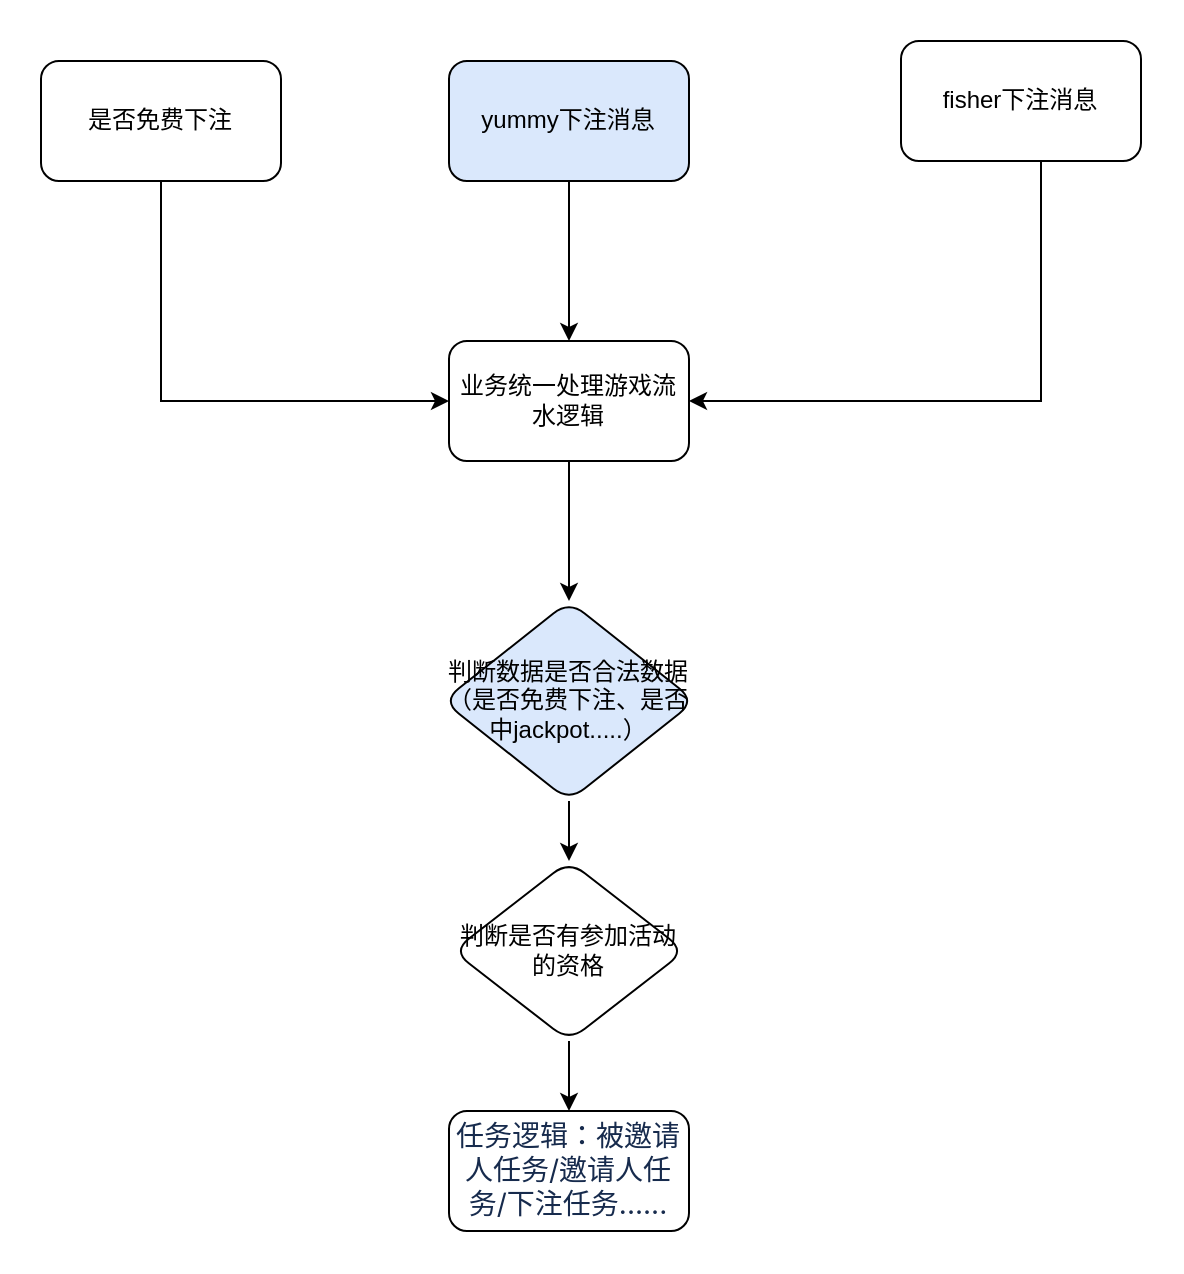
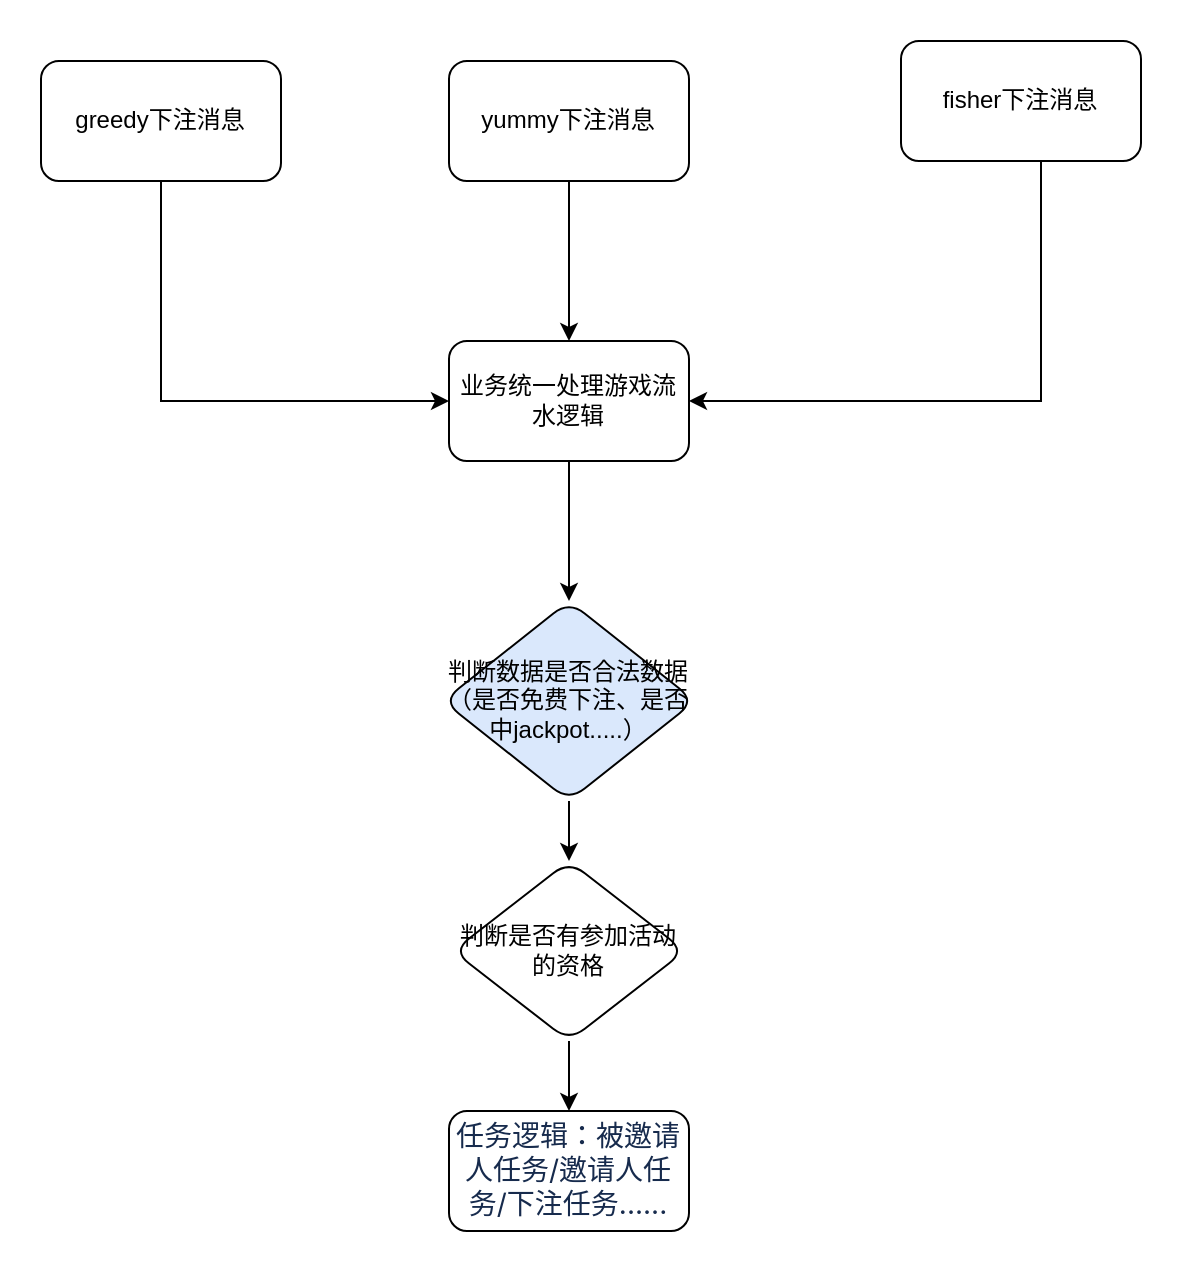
(161, 121) -> (161, 121)
(569, 121) -> (569, 121)
